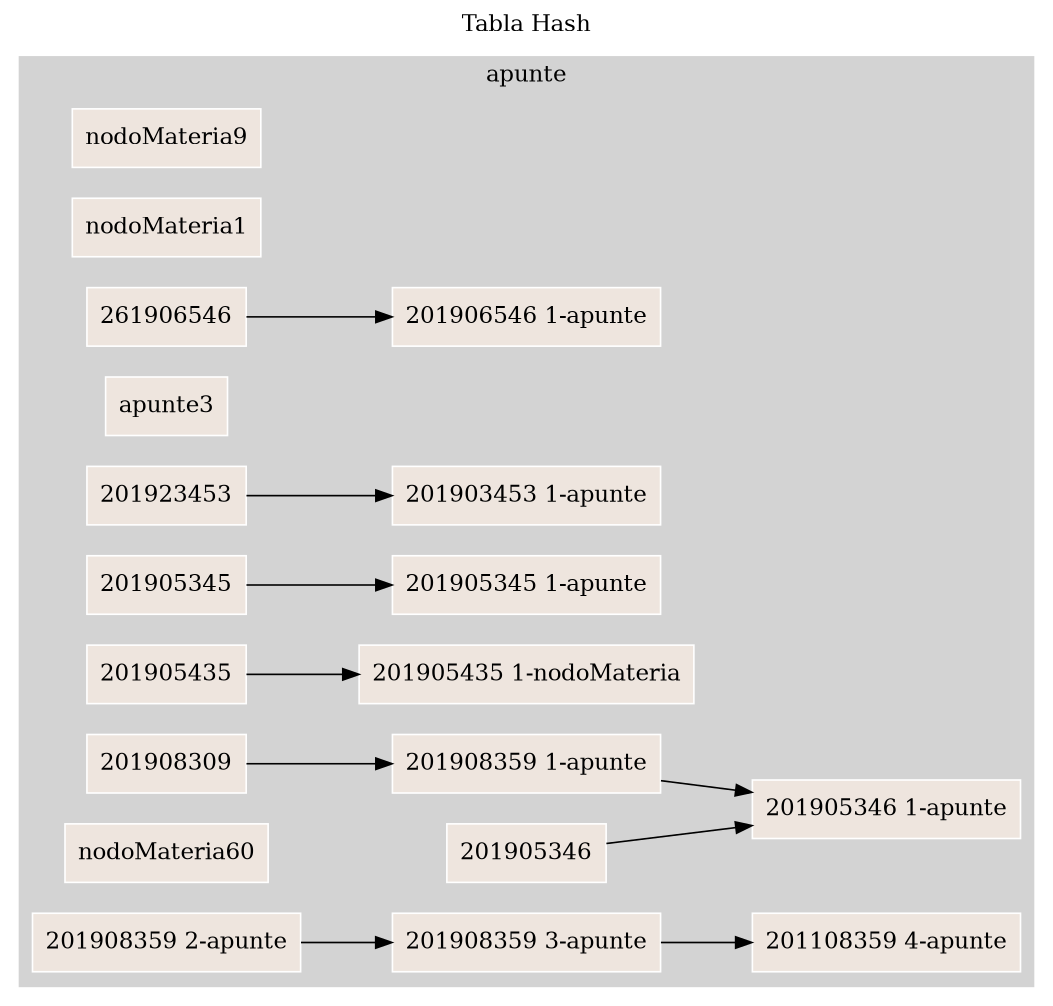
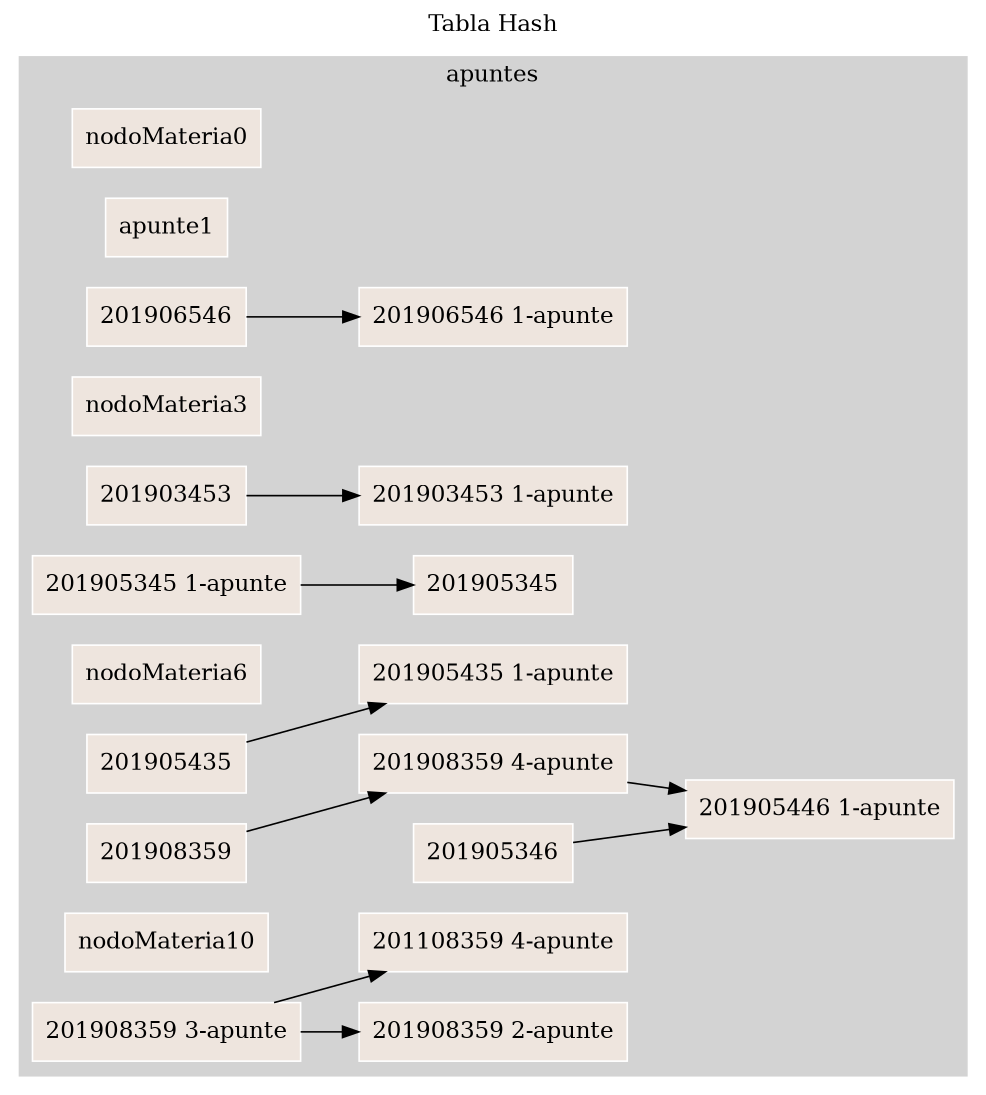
(526, 76) -> (493, 76)
(167, 138) -> (167, 138)
(167, 228) -> (167, 228)
(167, 317) -> (167, 317)
(167, 406) -> (167, 406)
(167, 496) -> (167, 496)
(311, 585) -> (349, 585)
none -> (167, 674)
(526, 674) -> (493, 674)
(167, 764) -> (167, 853)
(526, 764) -> (493, 764)
(886, 809) -> (820, 809)
(167, 853) -> (167, 942)
(338, 942) -> (322, 1032)
